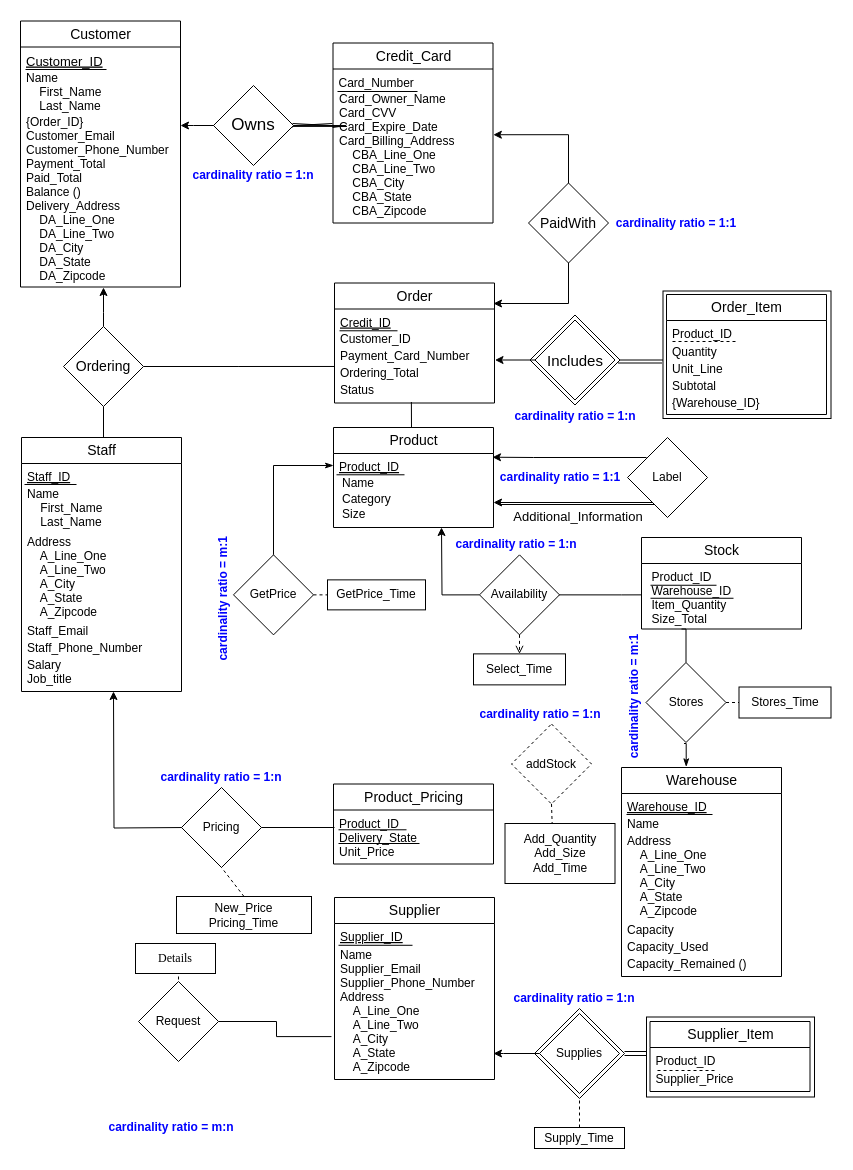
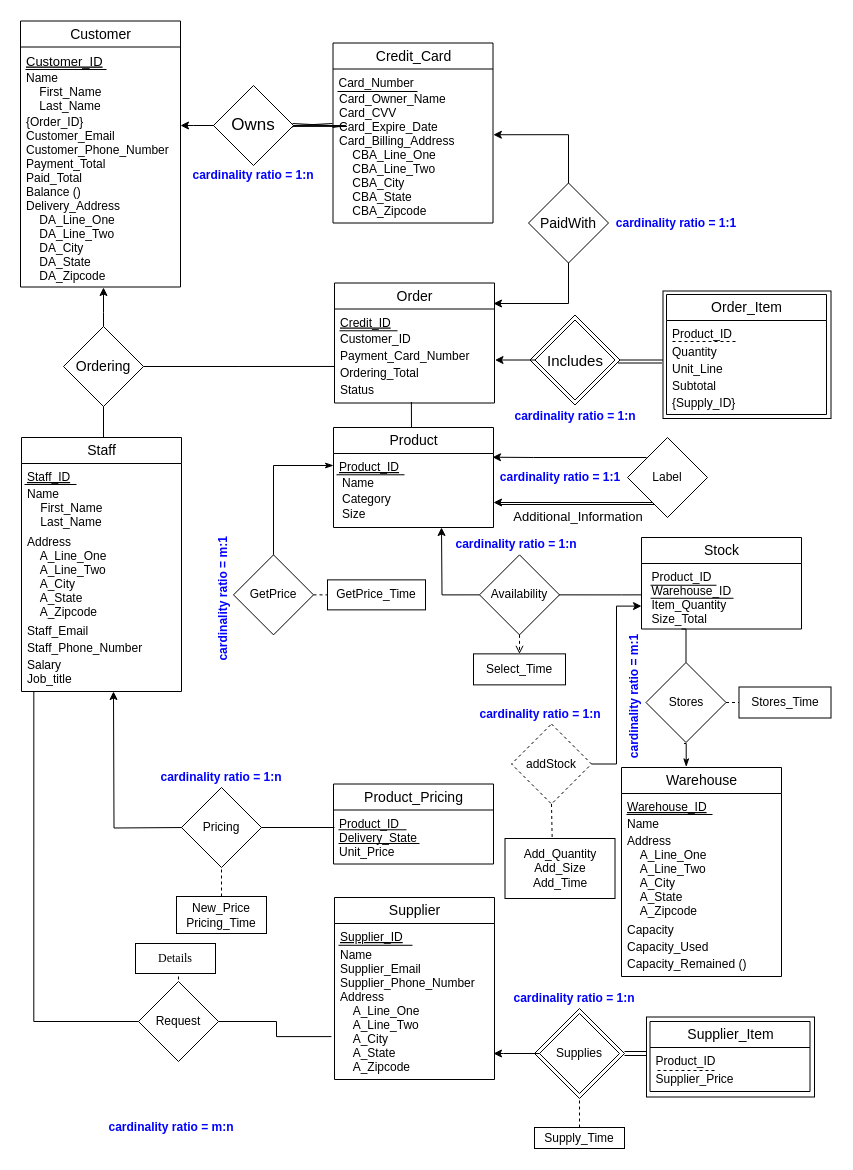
(719, 403) -> (707, 403)
none -> (617, 689)
(560, 854) -> (560, 869)
none -> (34, 909)
(244, 915) -> (222, 915)
